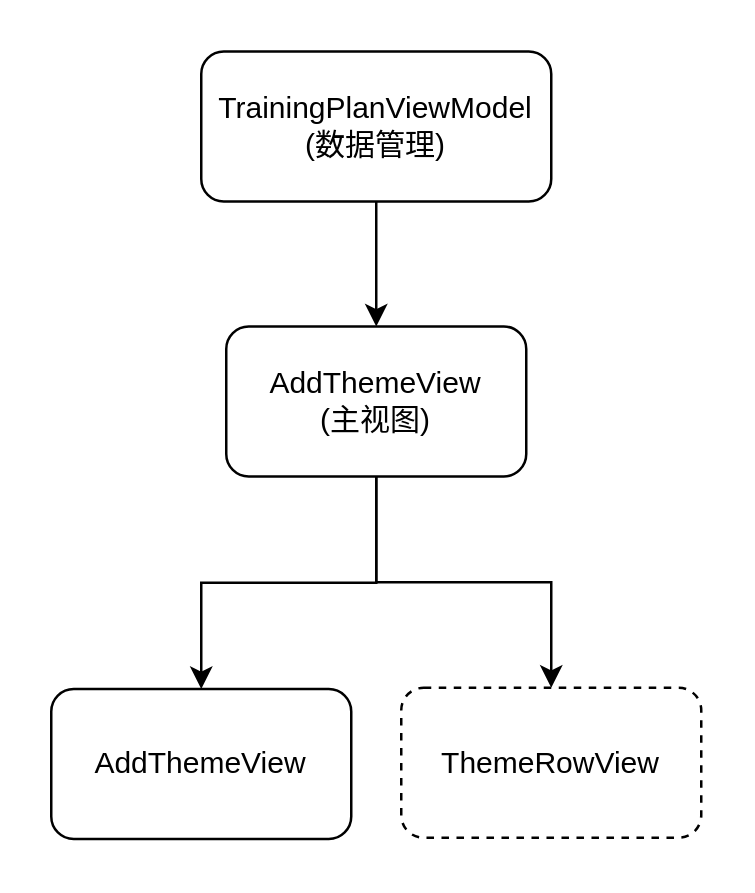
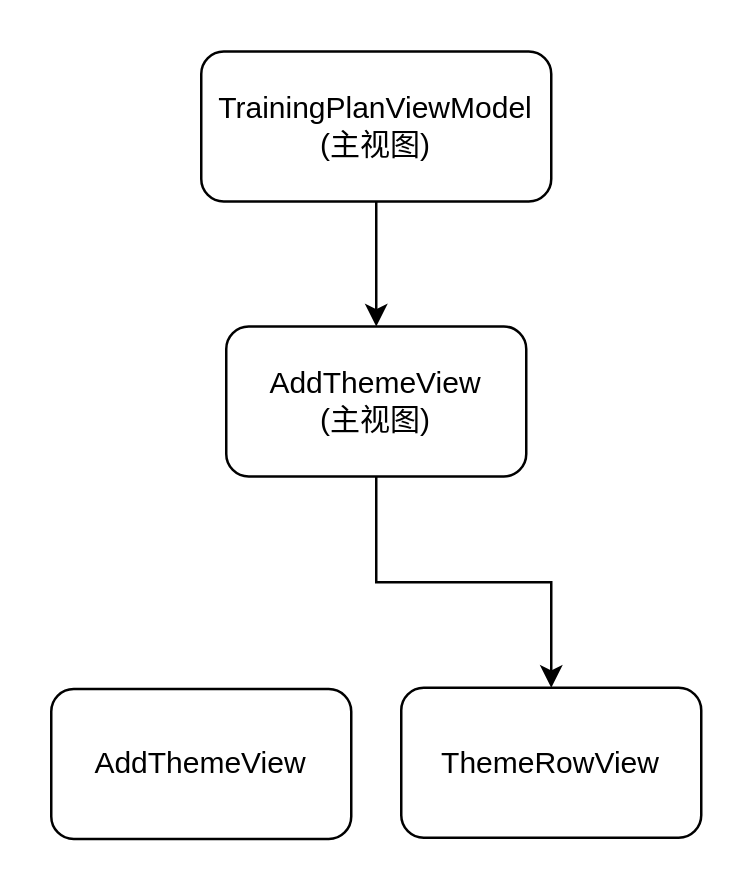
(376, 126) -> (376, 126)
(242, 583) -> none
(551, 763) -> (551, 763)
